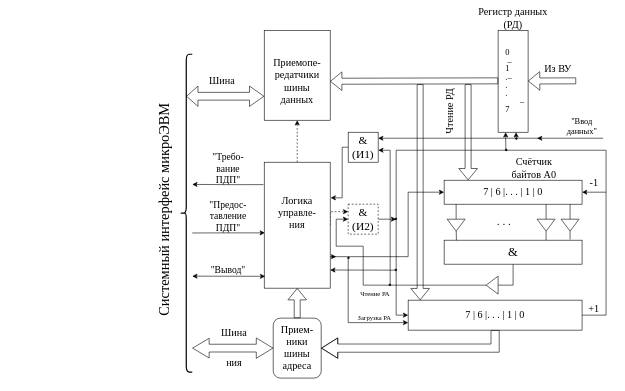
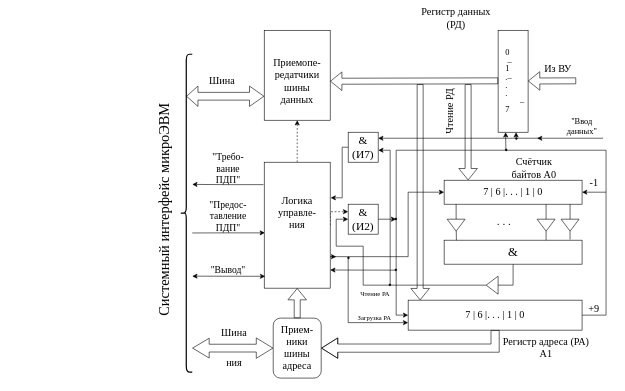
(513, 18) -> (456, 18)
(363, 147) -> (363, 147)
(363, 219) -> (363, 219)
(594, 309) -> (594, 309)
none -> (546, 348)
